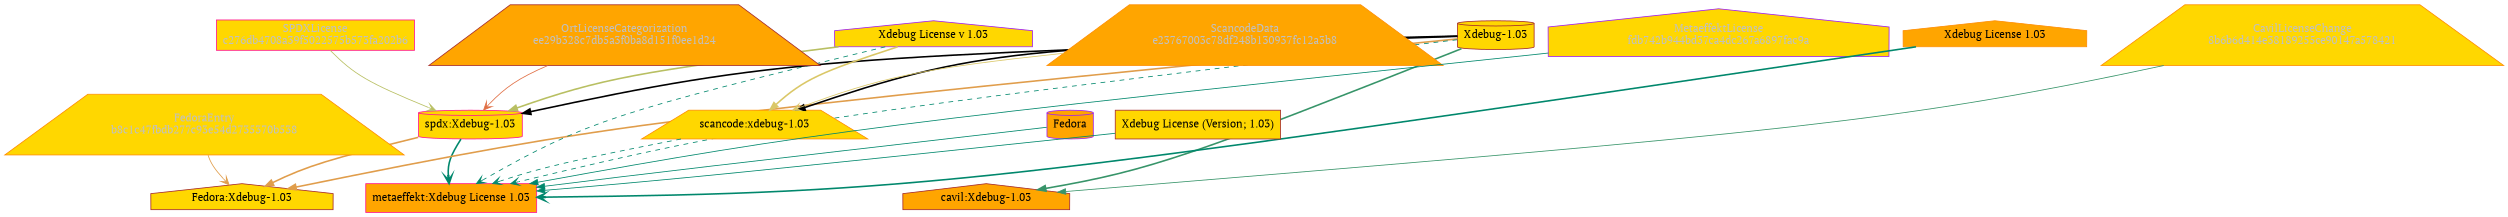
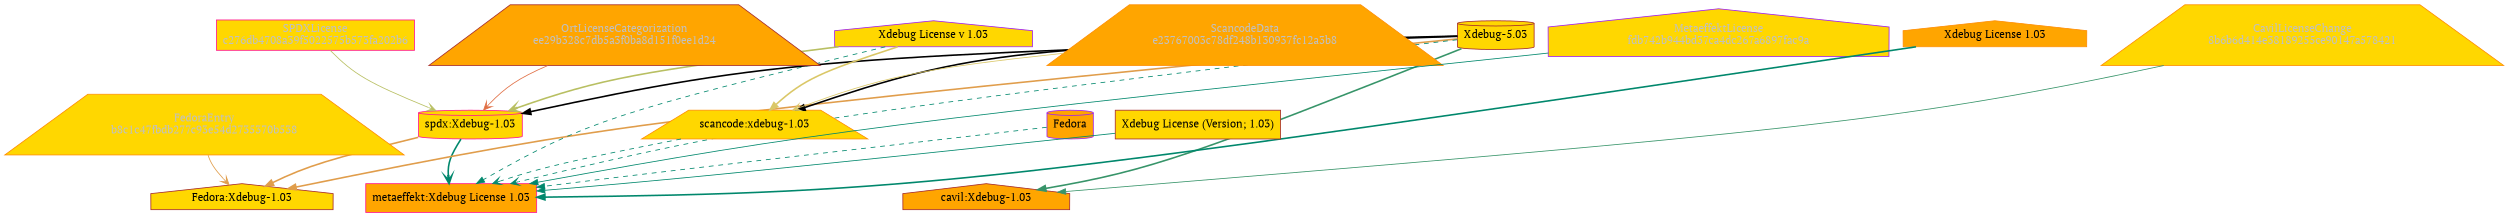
(1496, 35) -> (1496, 35)
(676, 69) -> (676, 69)
(679, 99) -> (679, 99)
(1233, 145) -> (1233, 145)
(796, 156) -> (796, 156)
